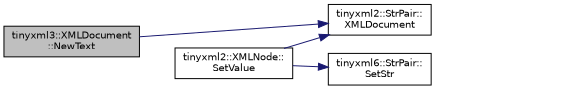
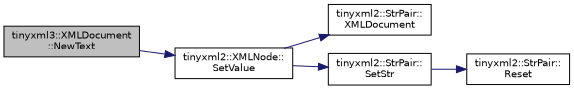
(229, 30) -> (152, 52)
(380, 69) -> (380, 69)
none -> (518, 69)
